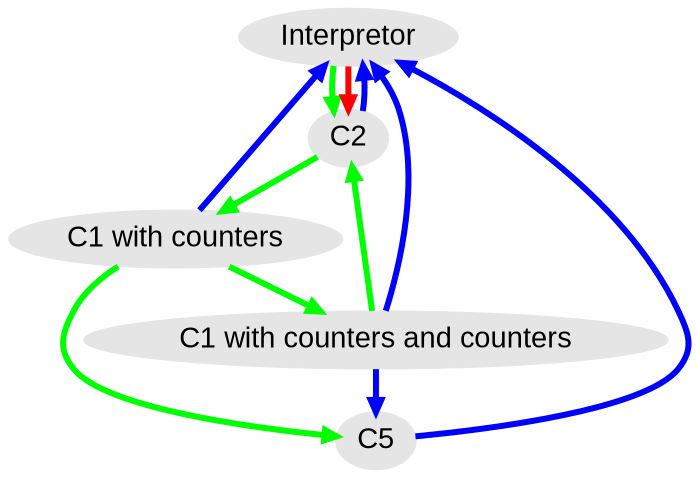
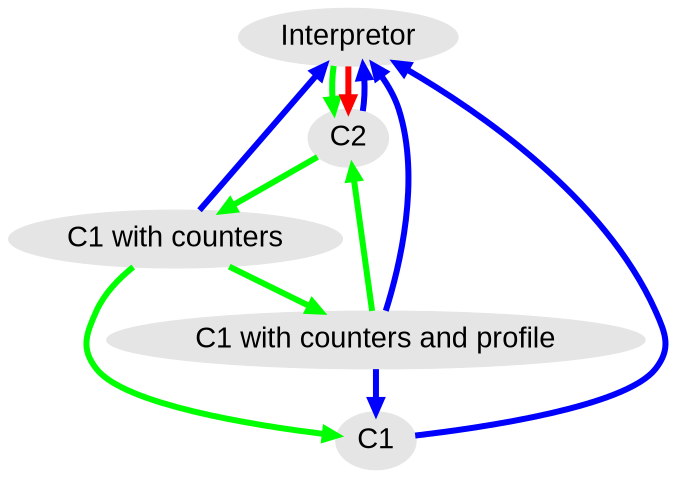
(376, 340) -> (376, 340)
(376, 441) -> (376, 441)
